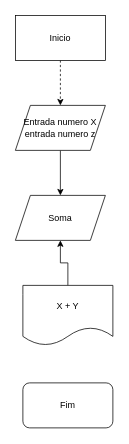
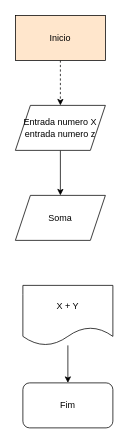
(60, 38) -> (60, 38)
(60, 259) -> (68, 376)
